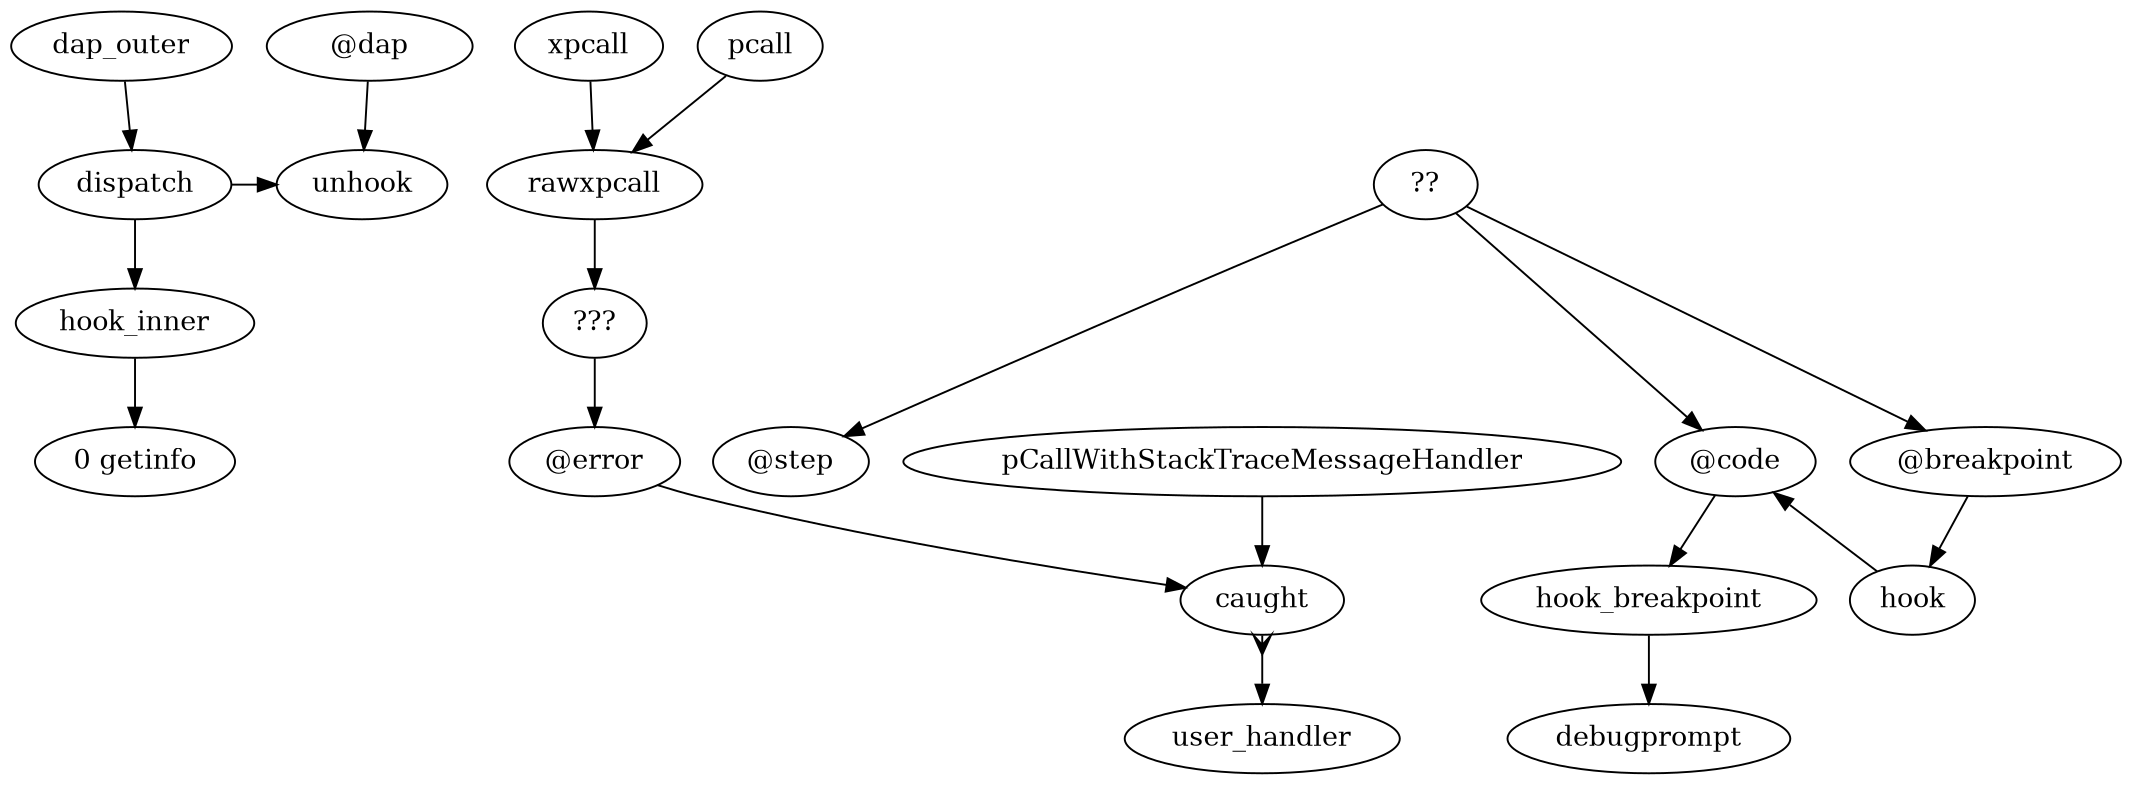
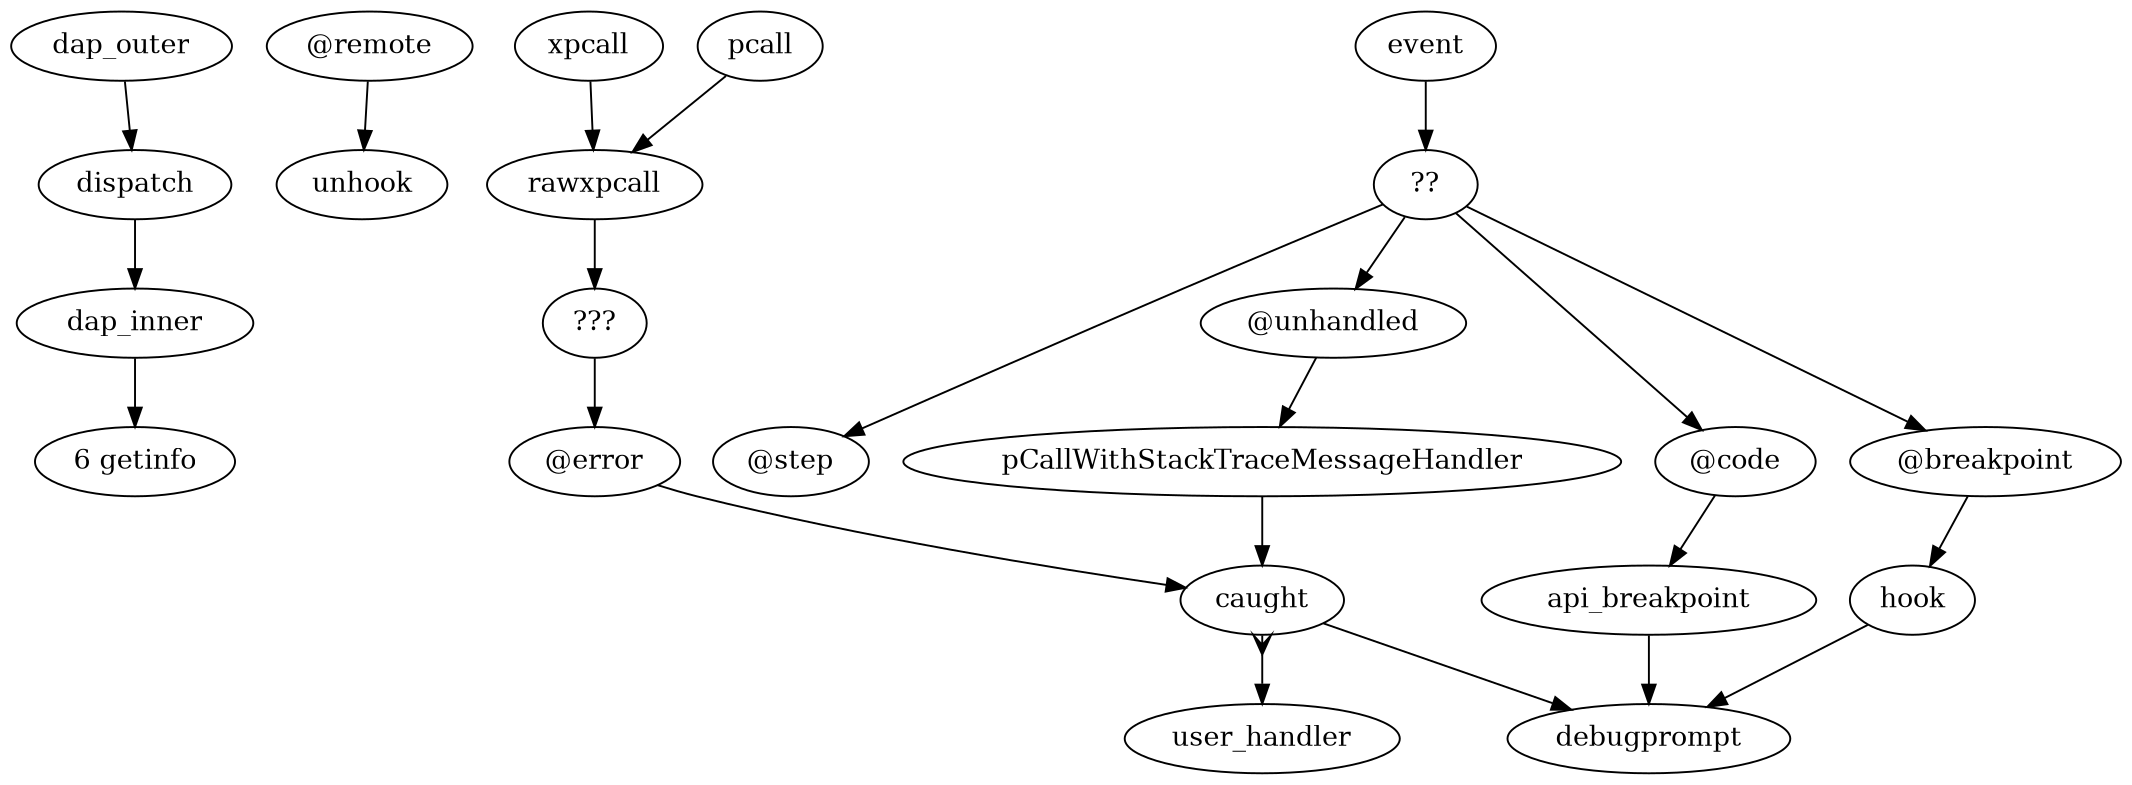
(370, 46) -> (370, 46)
none -> (1426, 46)
(244, 185) -> none
(135, 323) -> (135, 323)
none -> (1333, 323)
(135, 462) -> (135, 462)
(1833, 538) -> (1796, 662)
(1649, 600) -> (1649, 600)
none -> (1438, 663)
